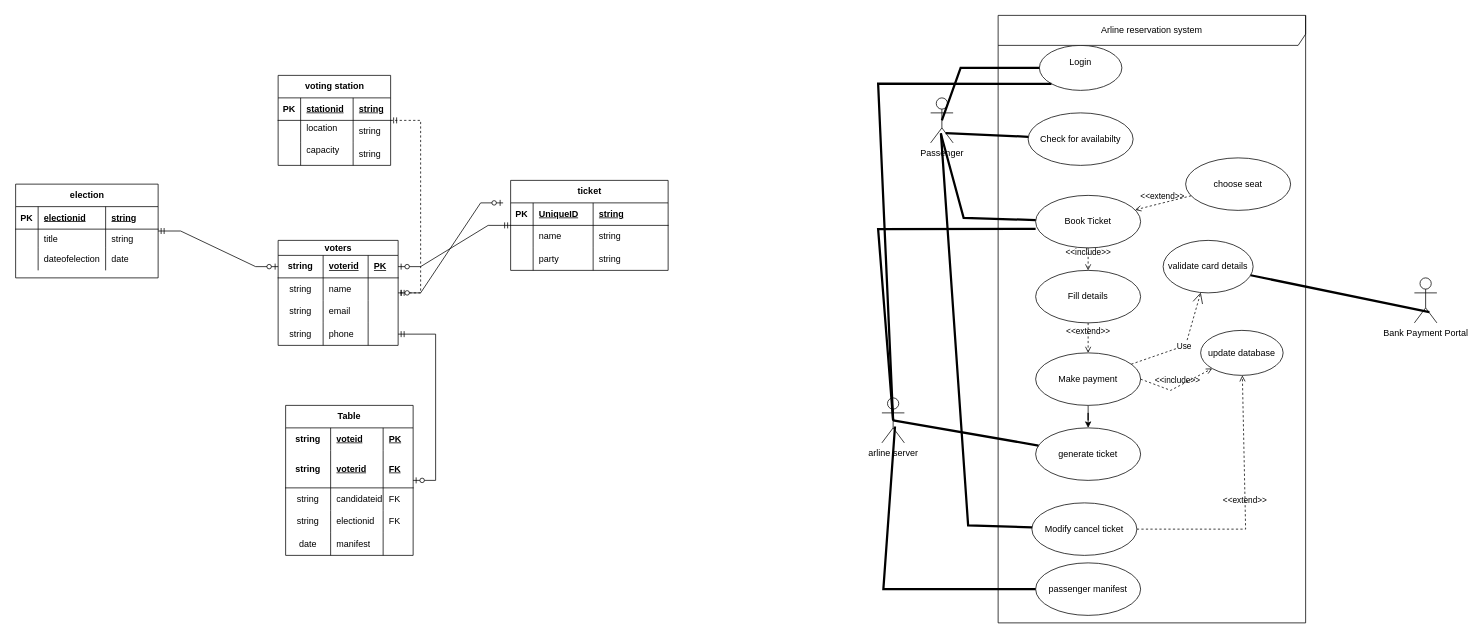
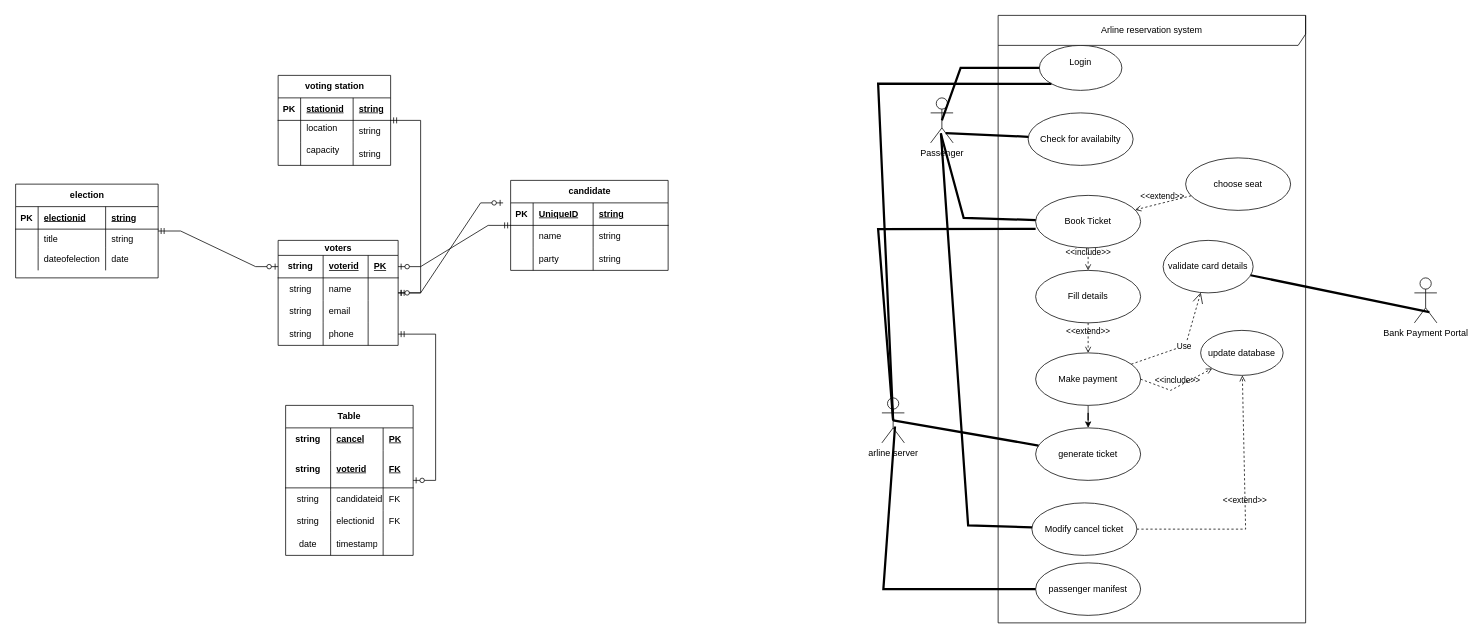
(420, 190) -> (420, 190)
(590, 192) -> (590, 192)
(350, 439) -> (350, 439)
(355, 544) -> (358, 544)
